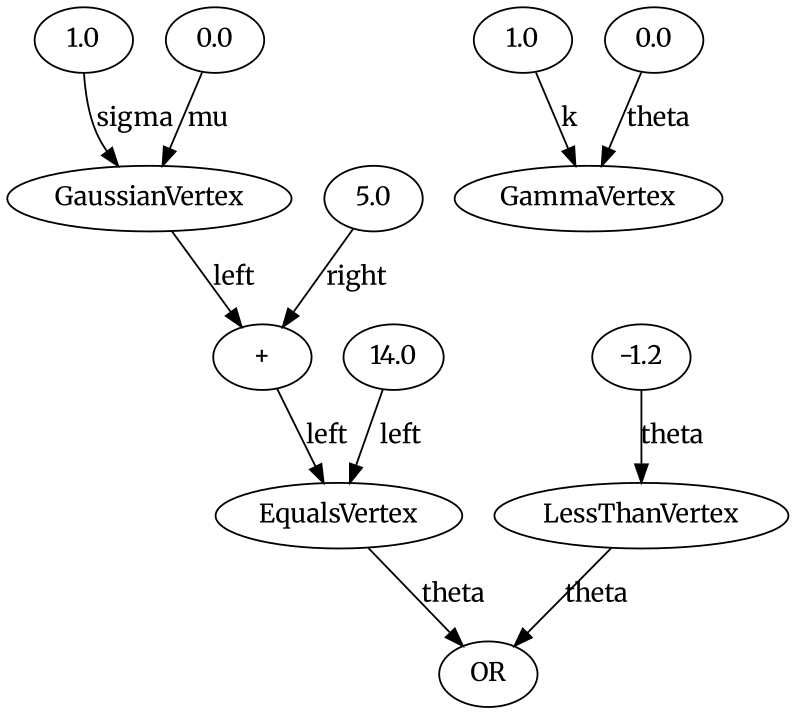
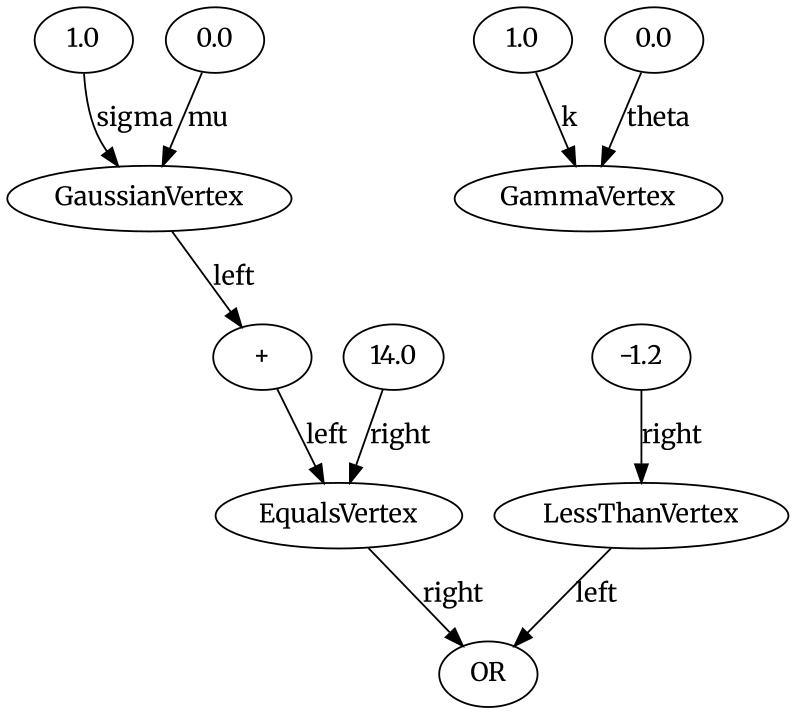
(374, 199) -> none
(401, 436) -> (401, 436)
(672, 436) -> (672, 436)
(454, 595) -> (454, 595)
(597, 595) -> (597, 595)
